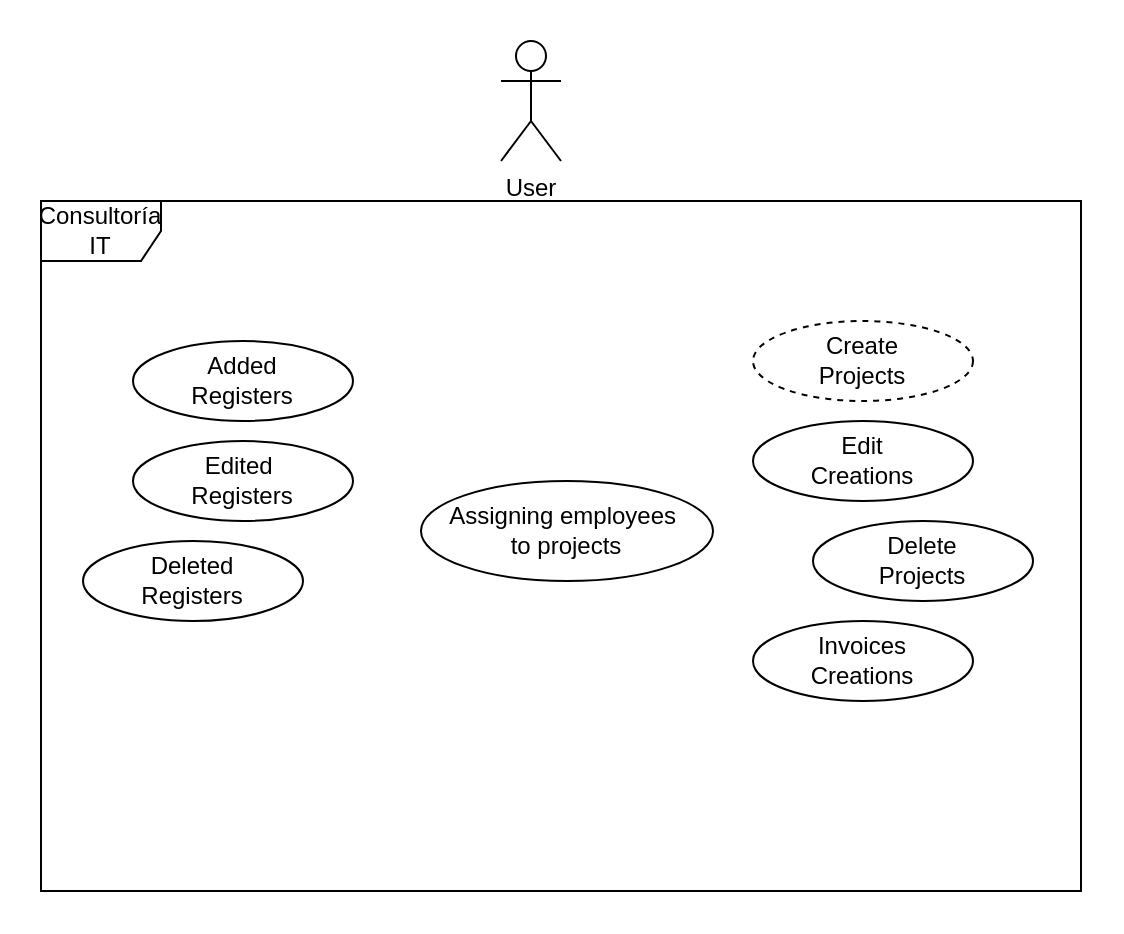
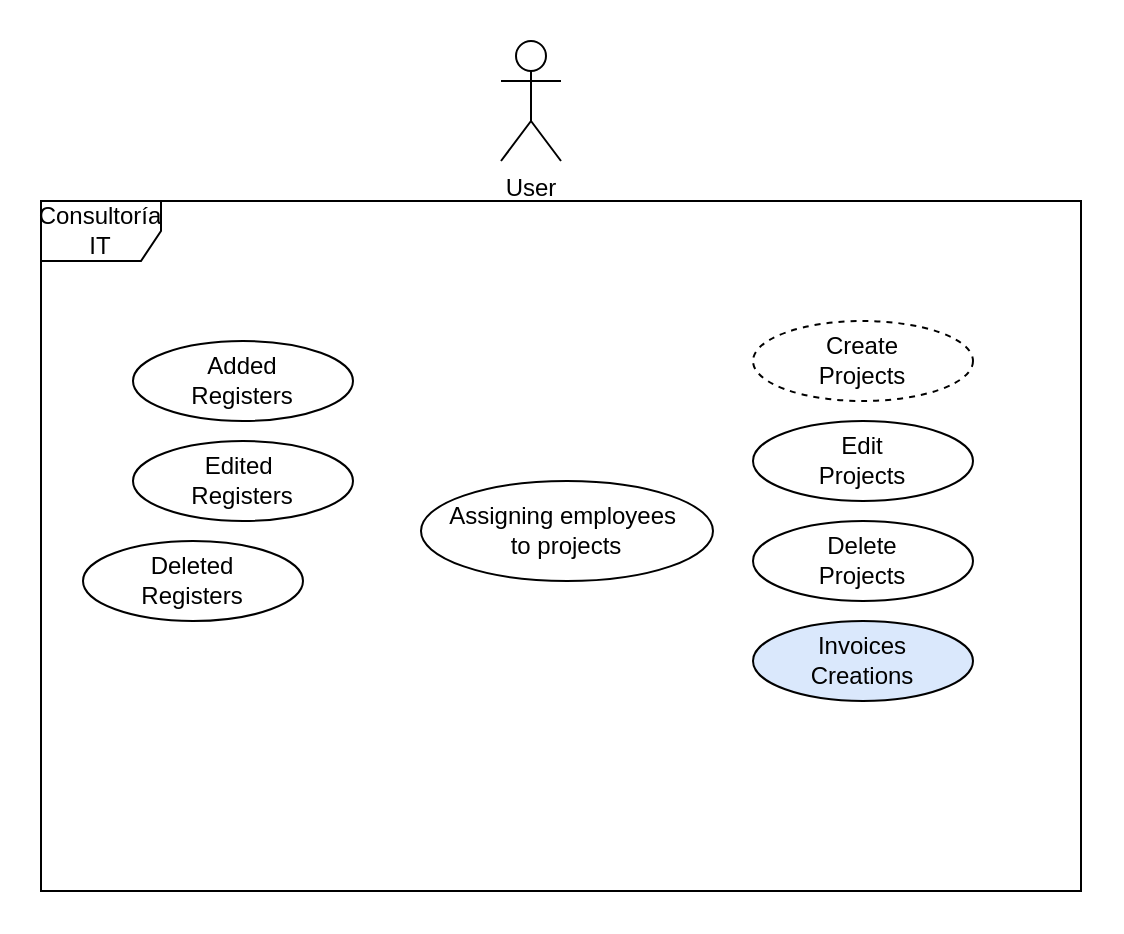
(863, 461) -> (863, 461)
(923, 561) -> (863, 561)
(863, 661) -> (863, 661)
